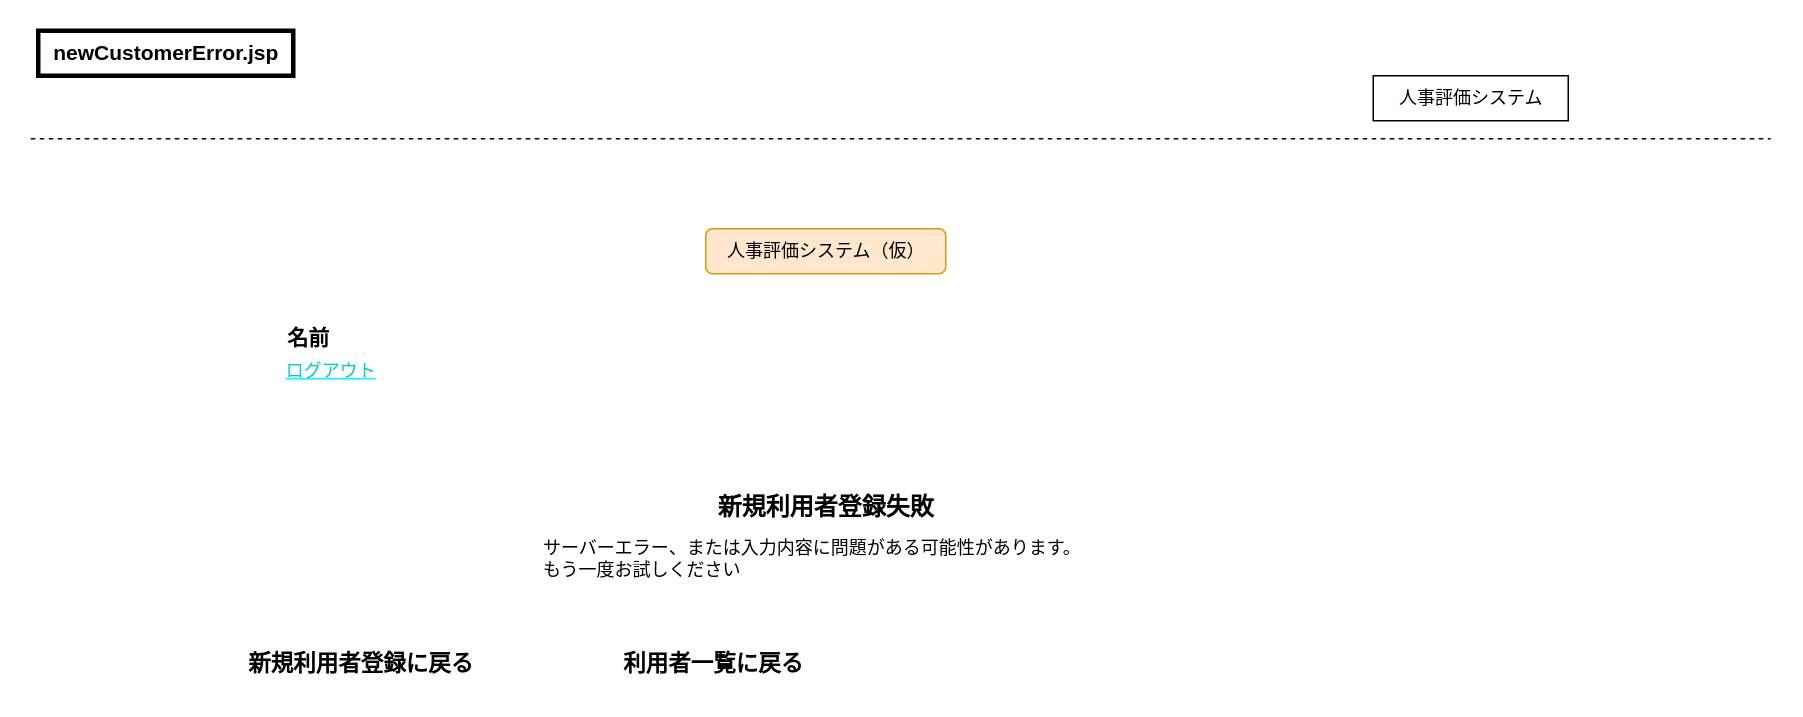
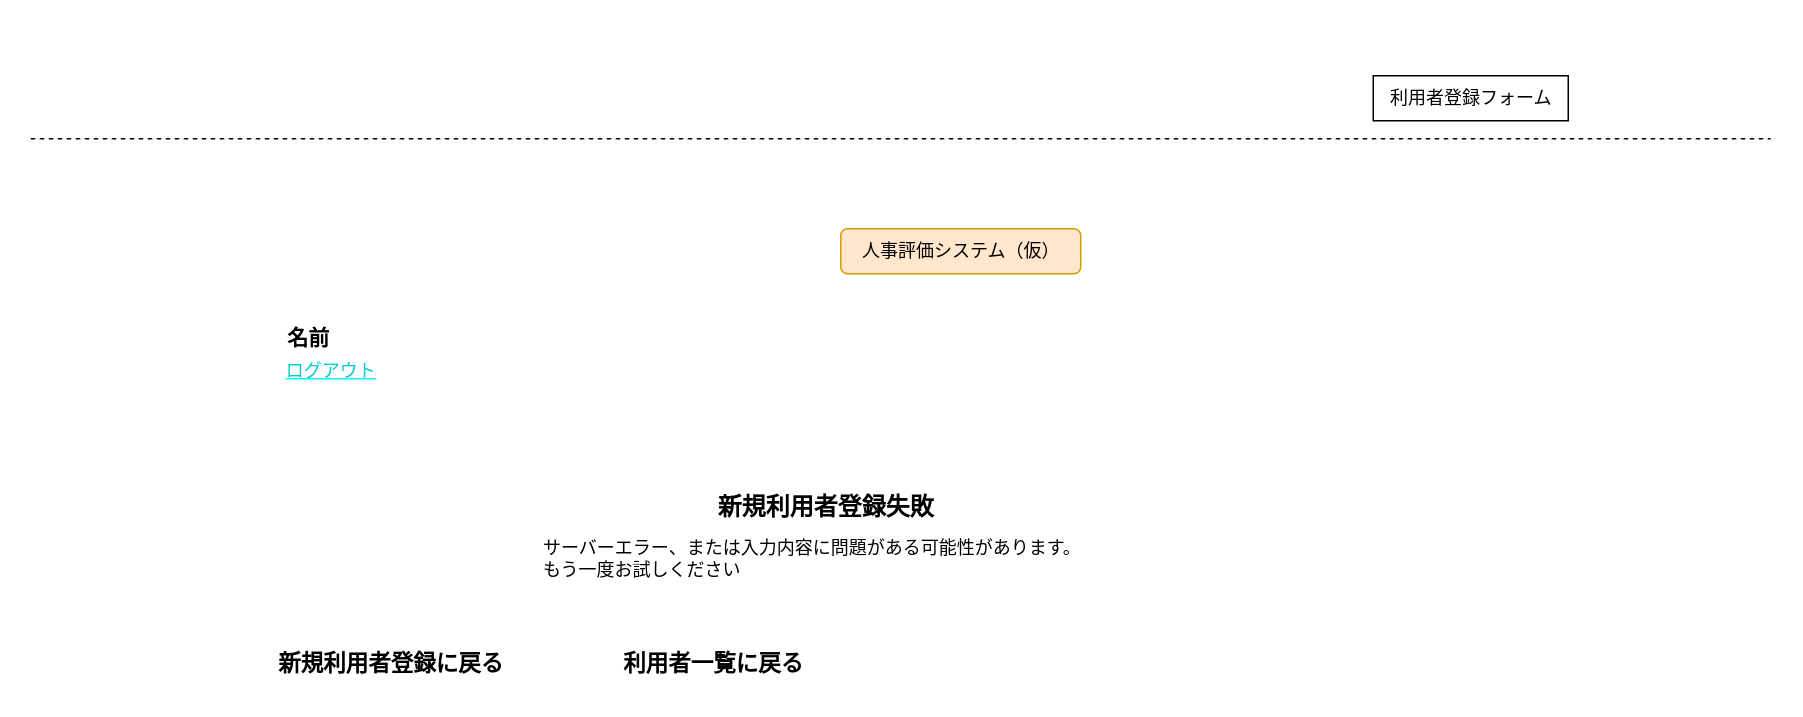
(166, 53) -> none
(1472, 98) -> (1472, 98)
(826, 251) -> (961, 251)
(361, 662) -> (391, 662)
